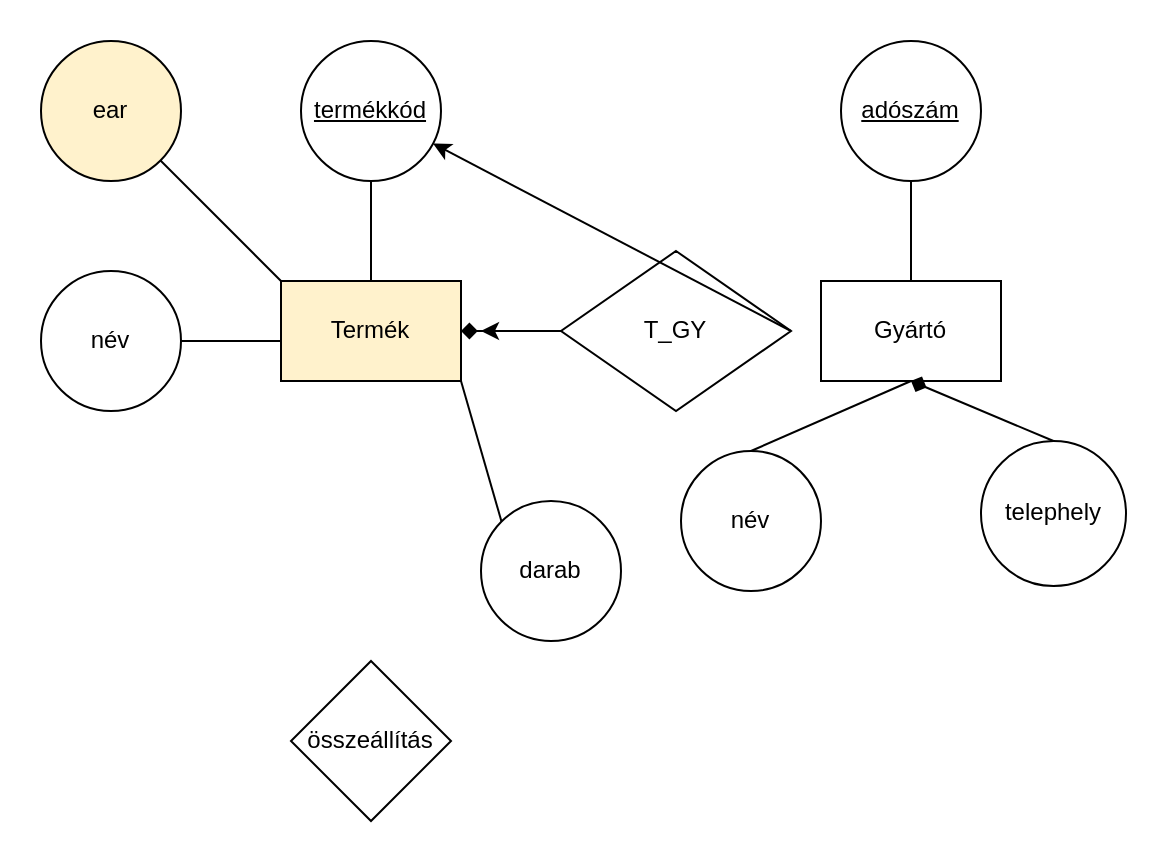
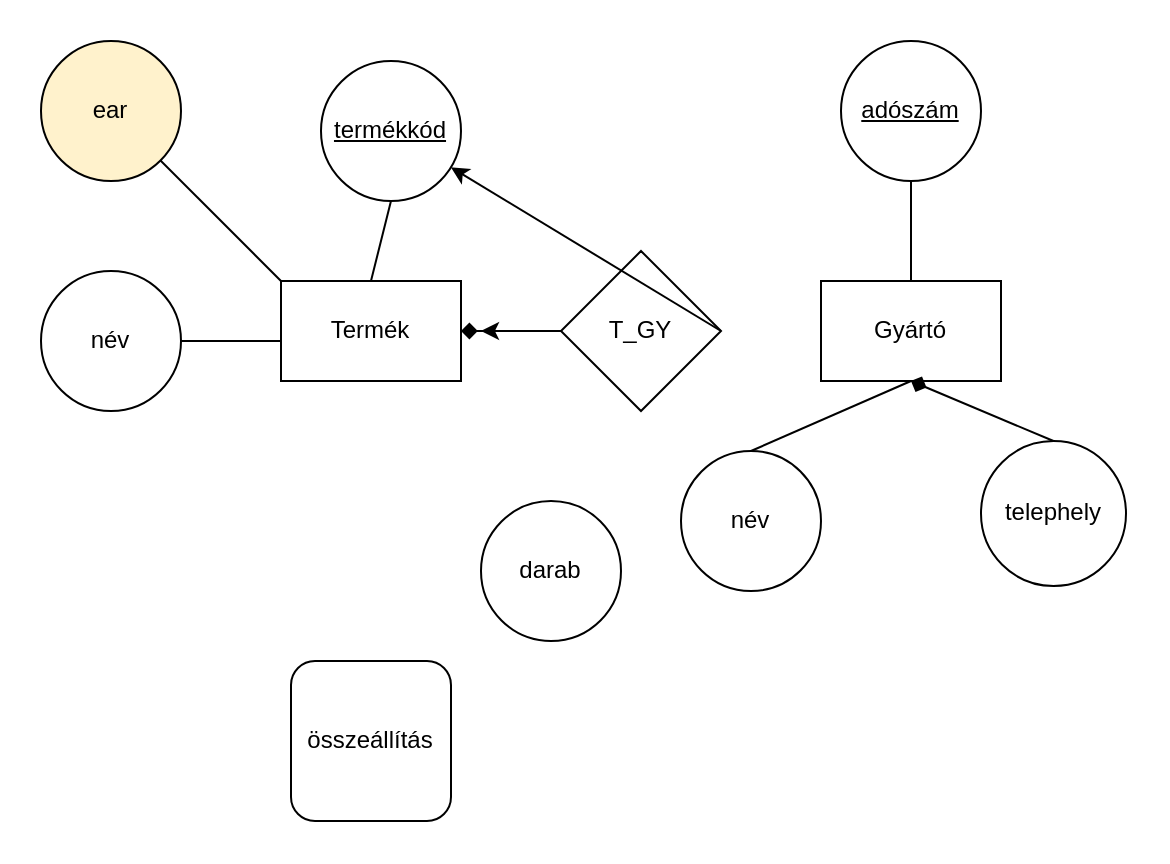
(371, 111) -> (391, 131)
(371, 331) -> (371, 331)
(676, 331) -> (641, 331)
(481, 451) -> none
(371, 741) -> (371, 741)
